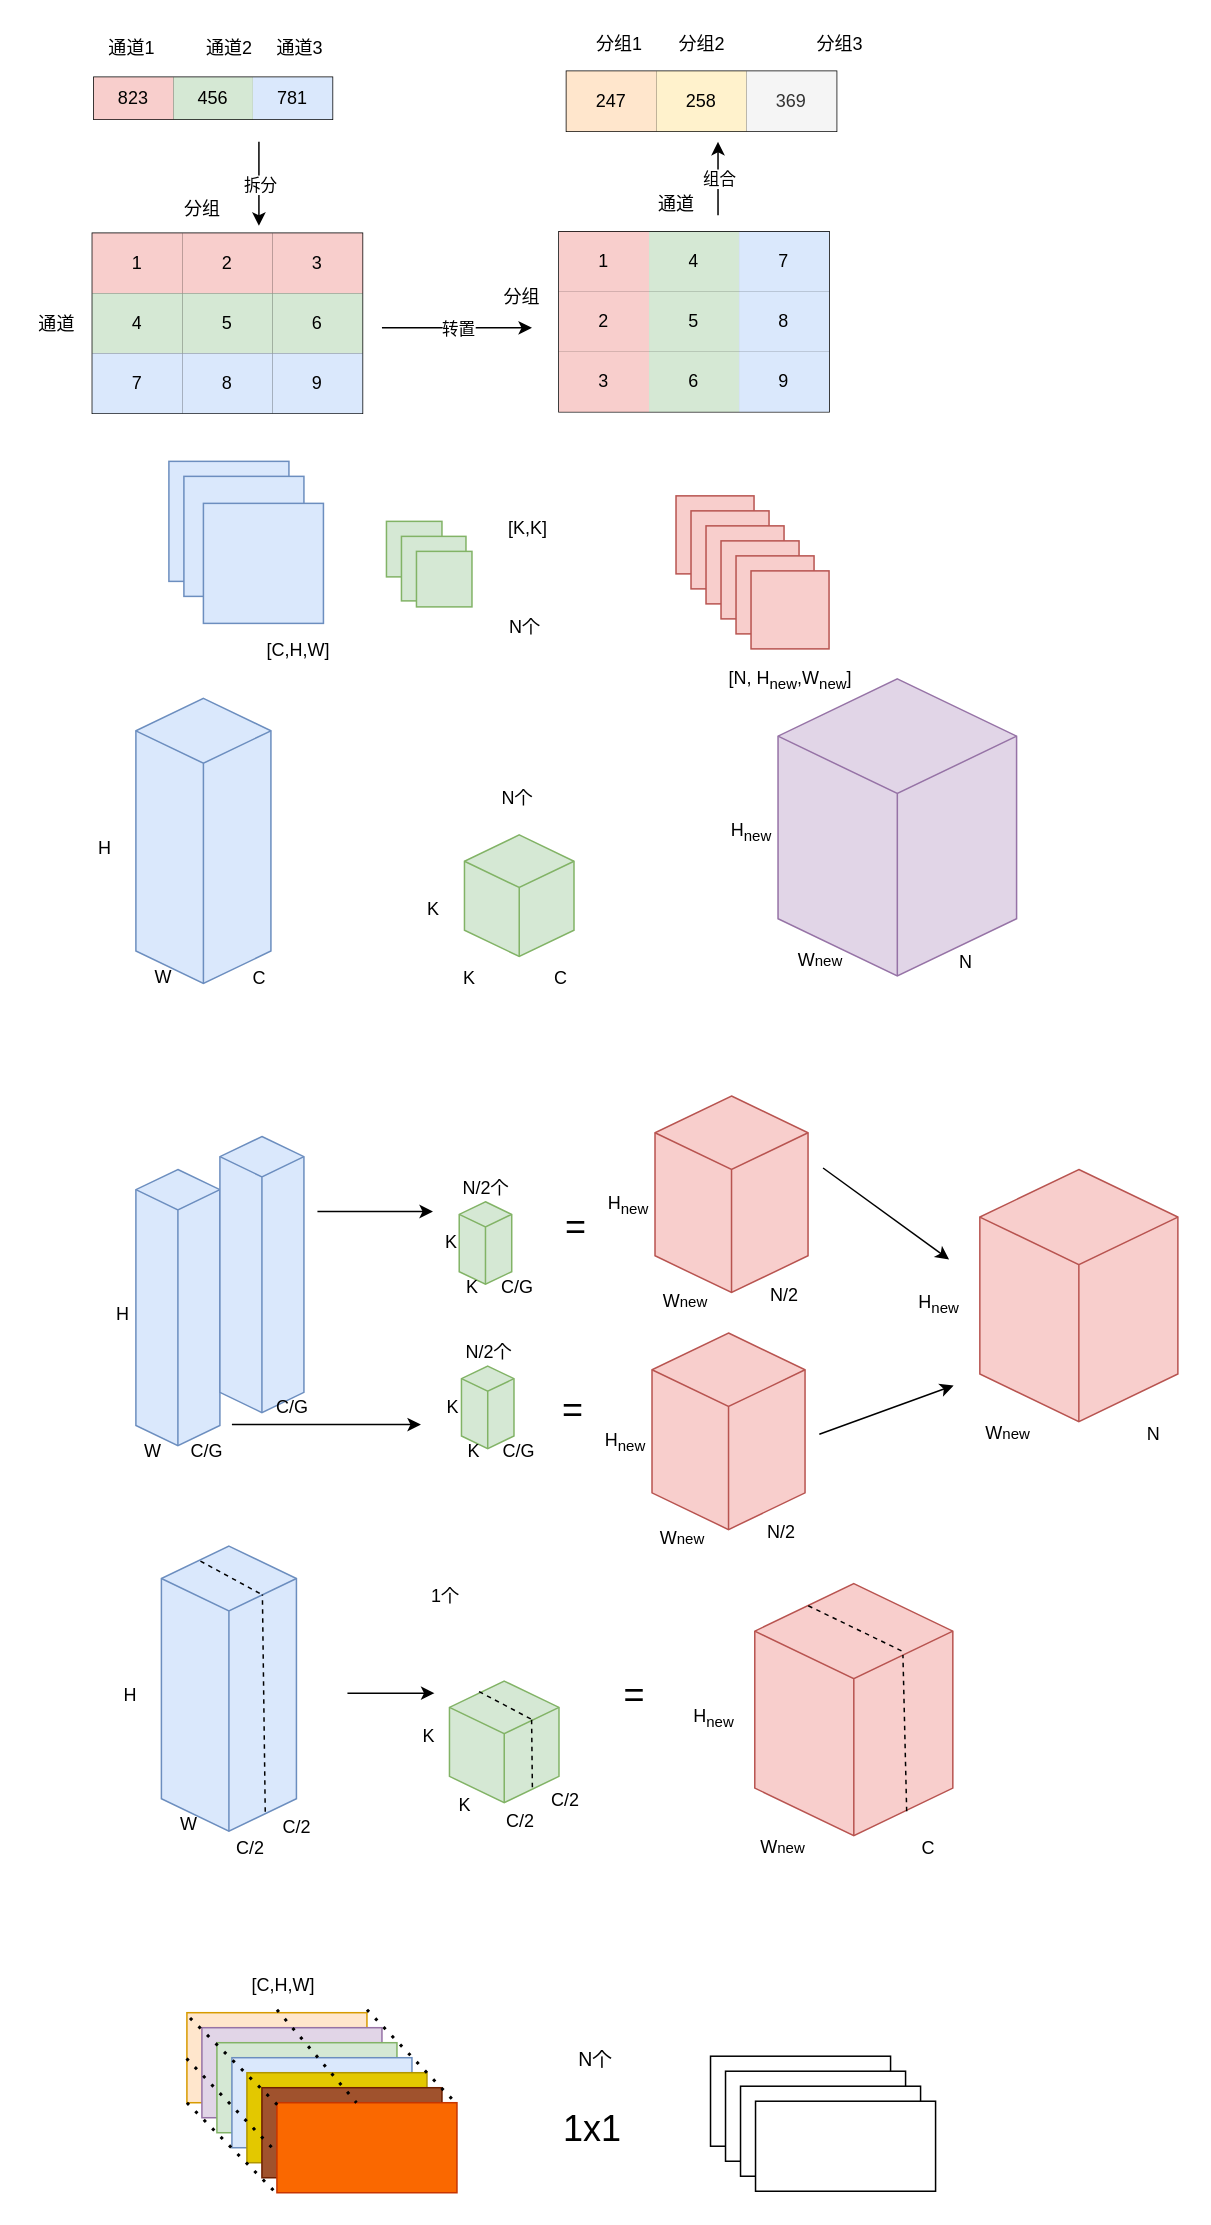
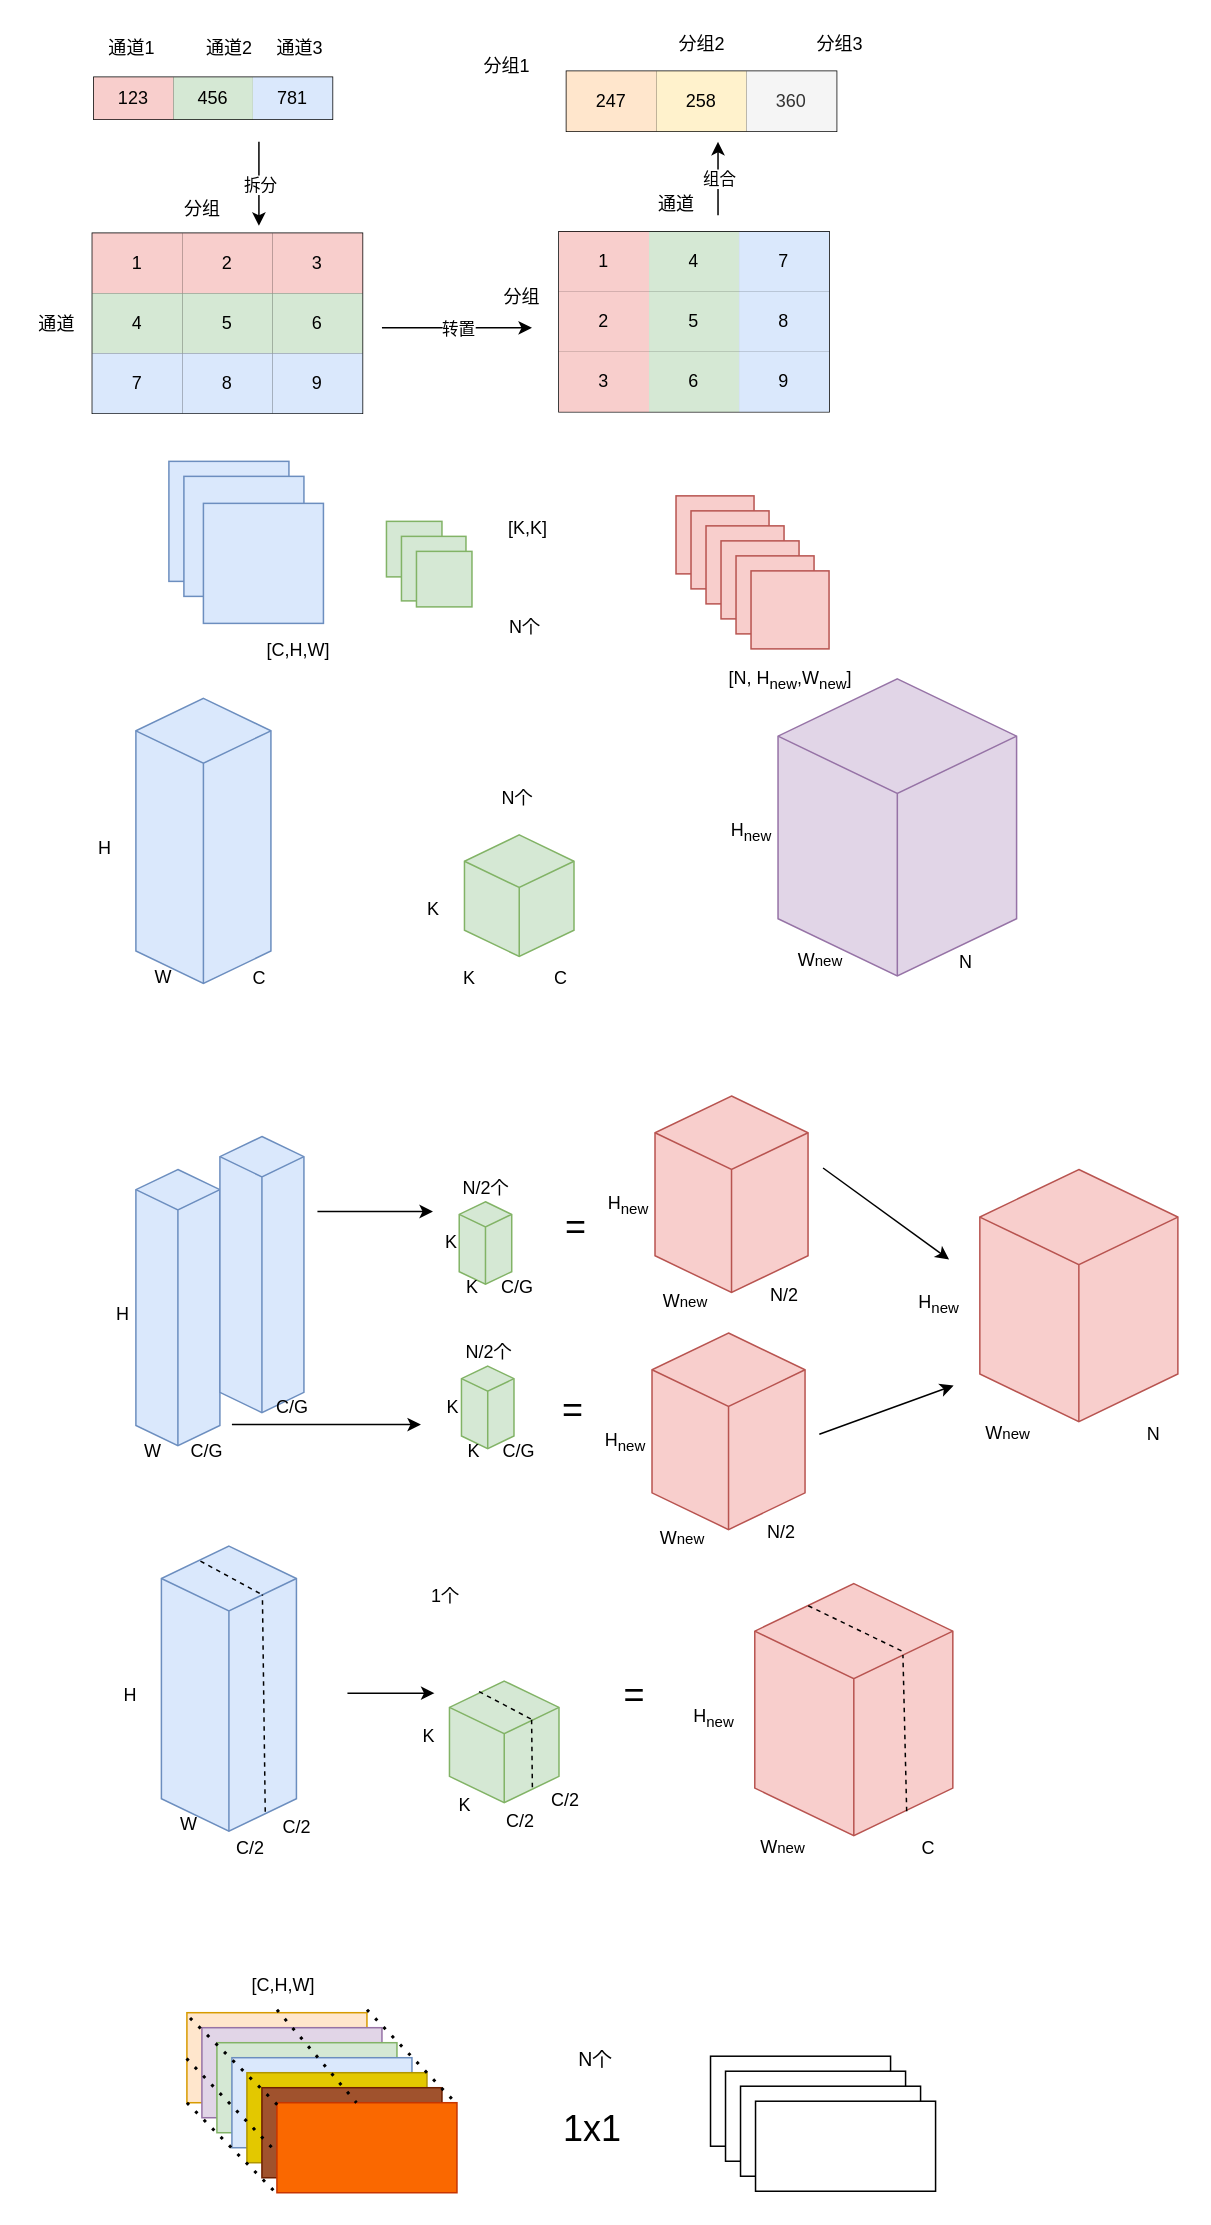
(619, 44) -> (506, 67)
(134, 98) -> (134, 98)
(791, 101) -> (791, 101)
